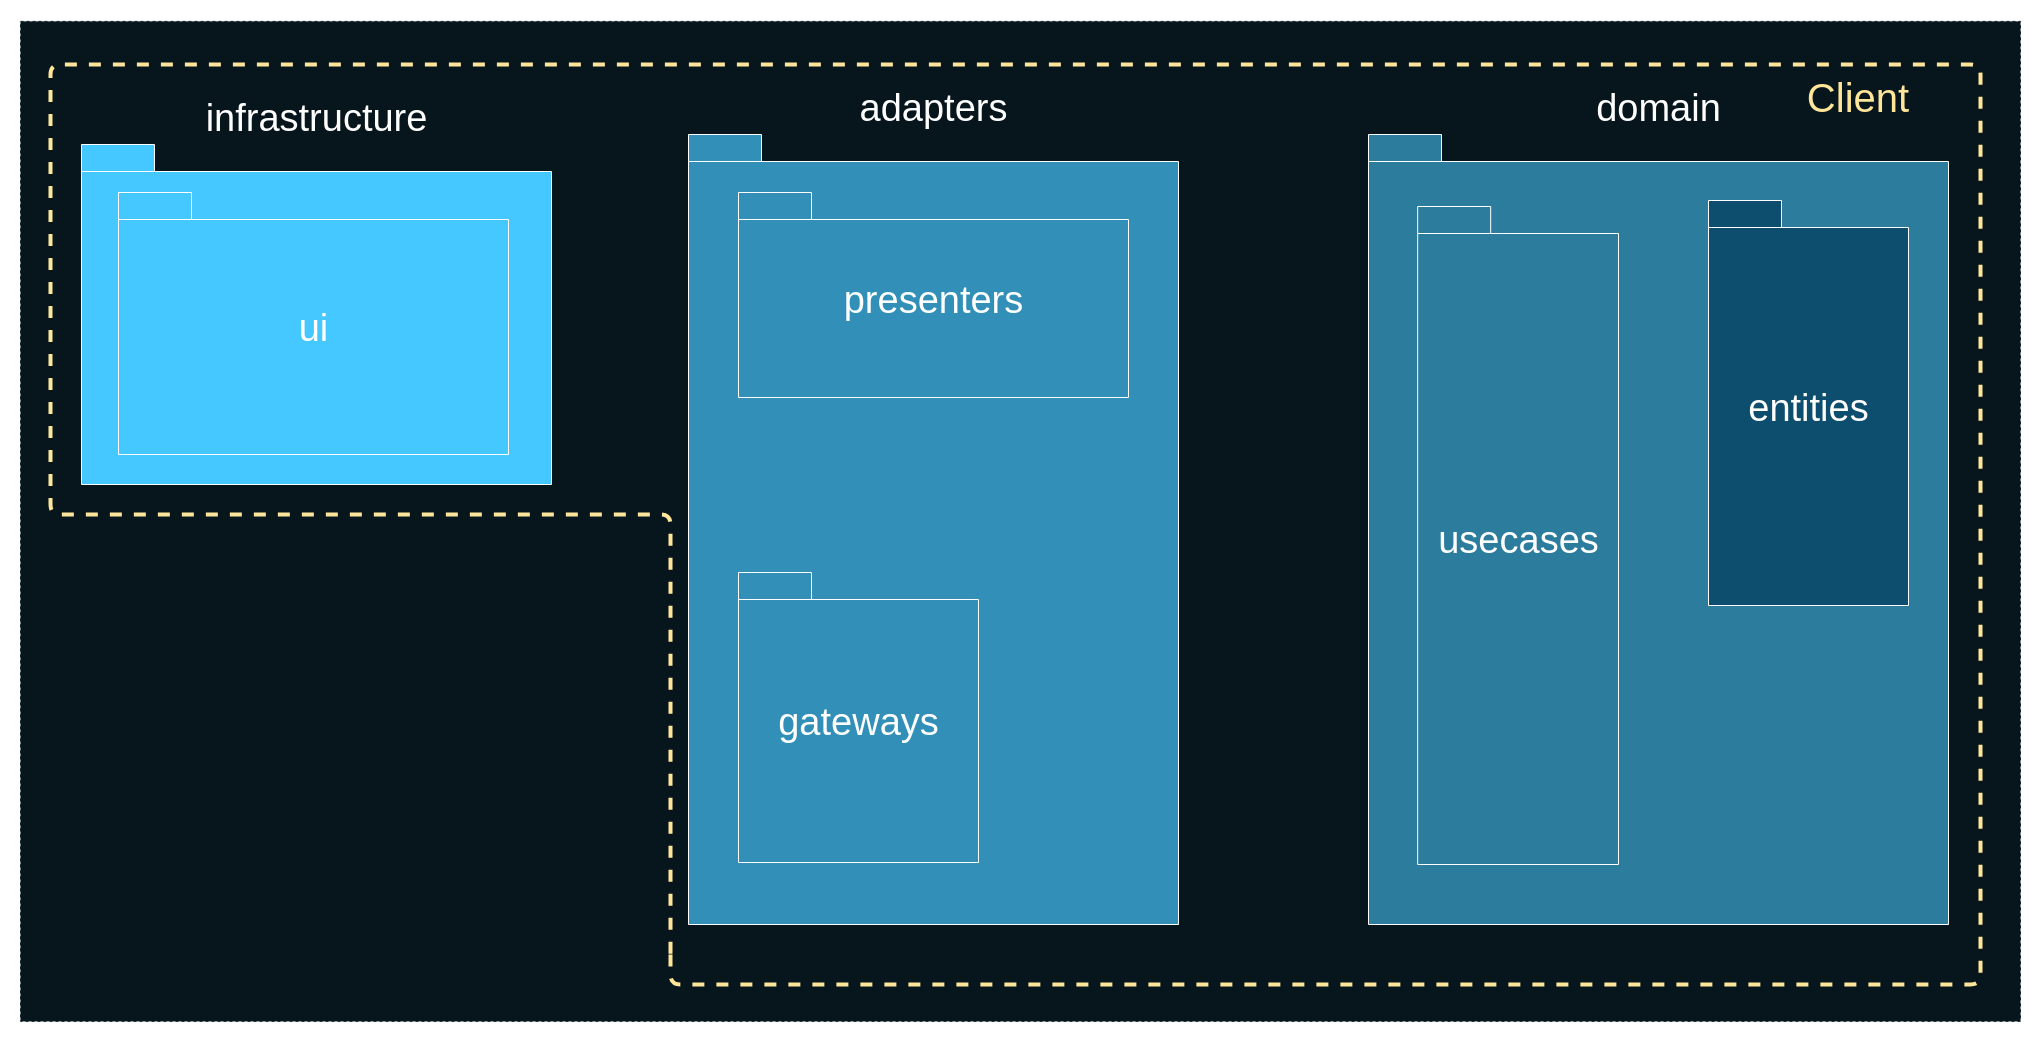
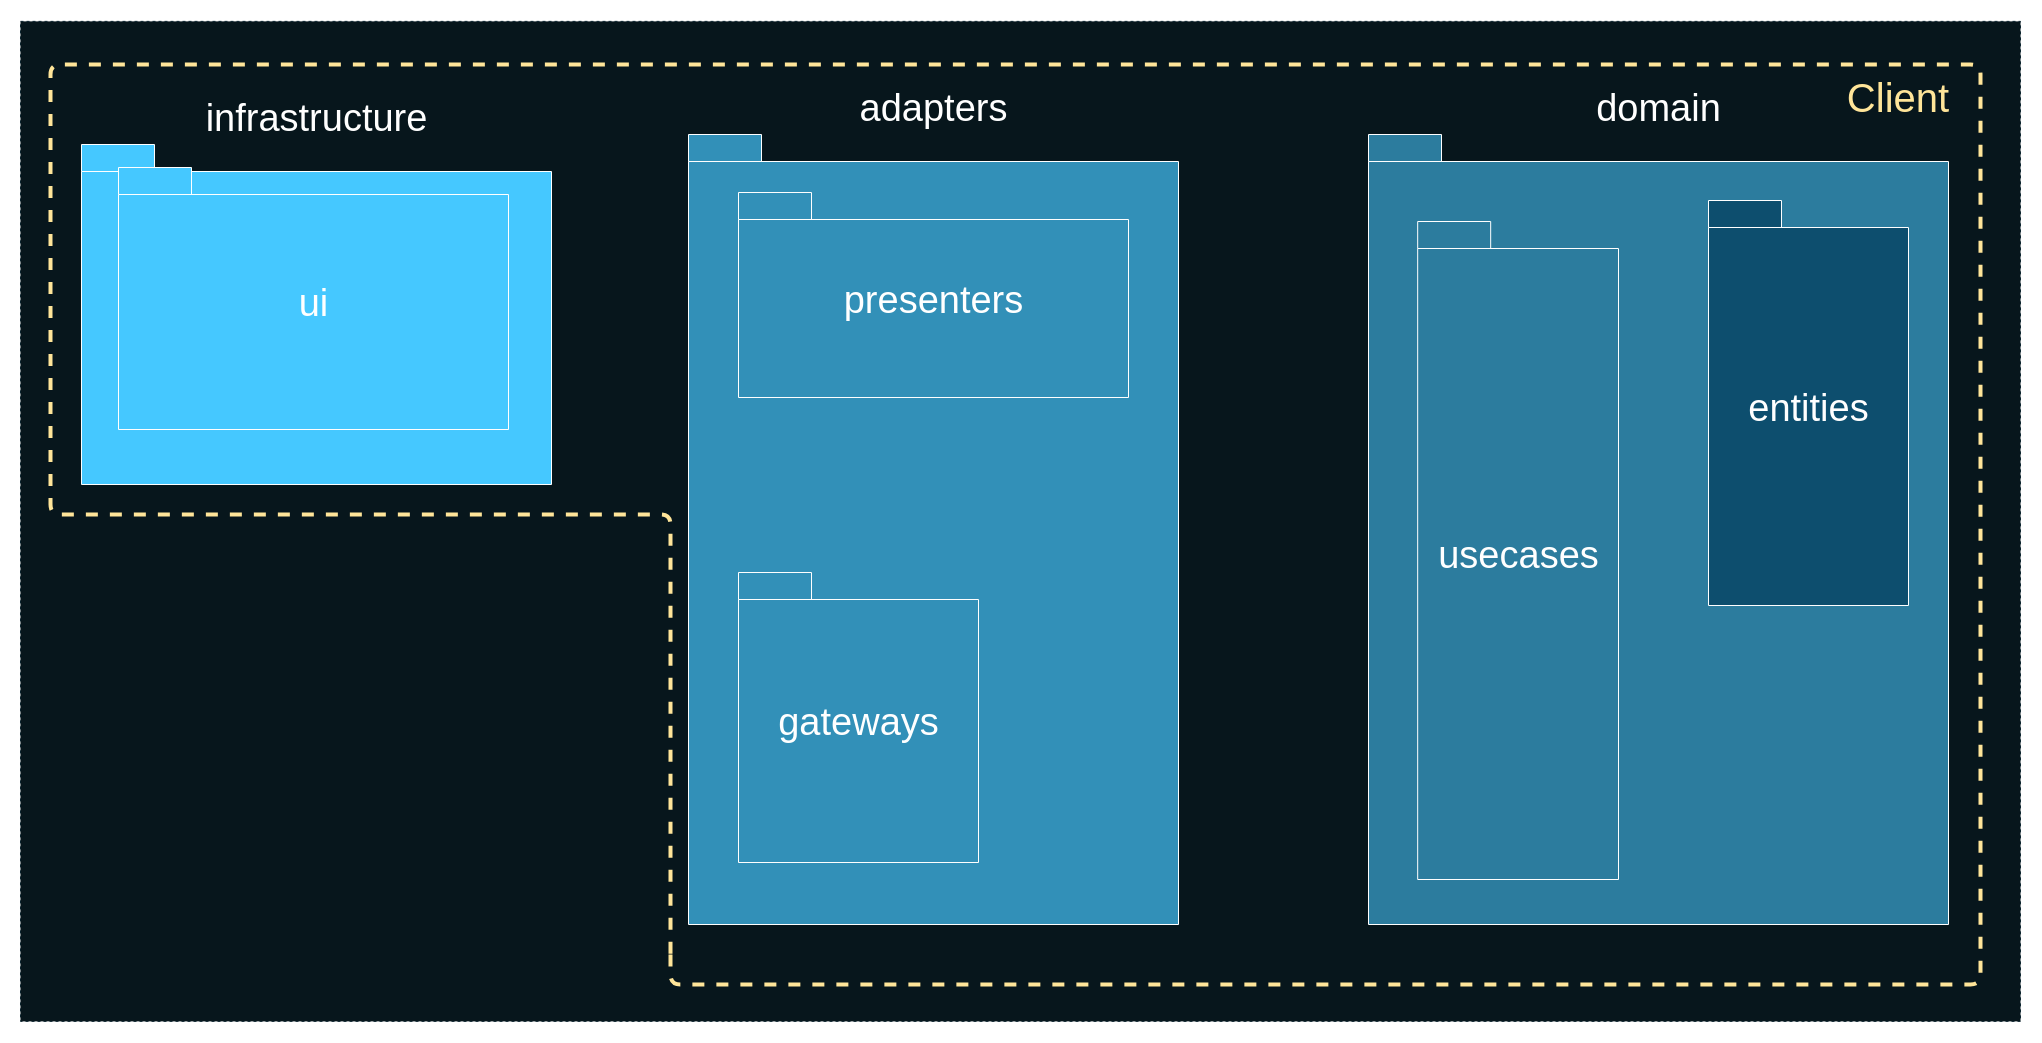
(1859, 98) -> (1899, 98)
(314, 324) -> (314, 299)
(1518, 536) -> (1518, 551)
